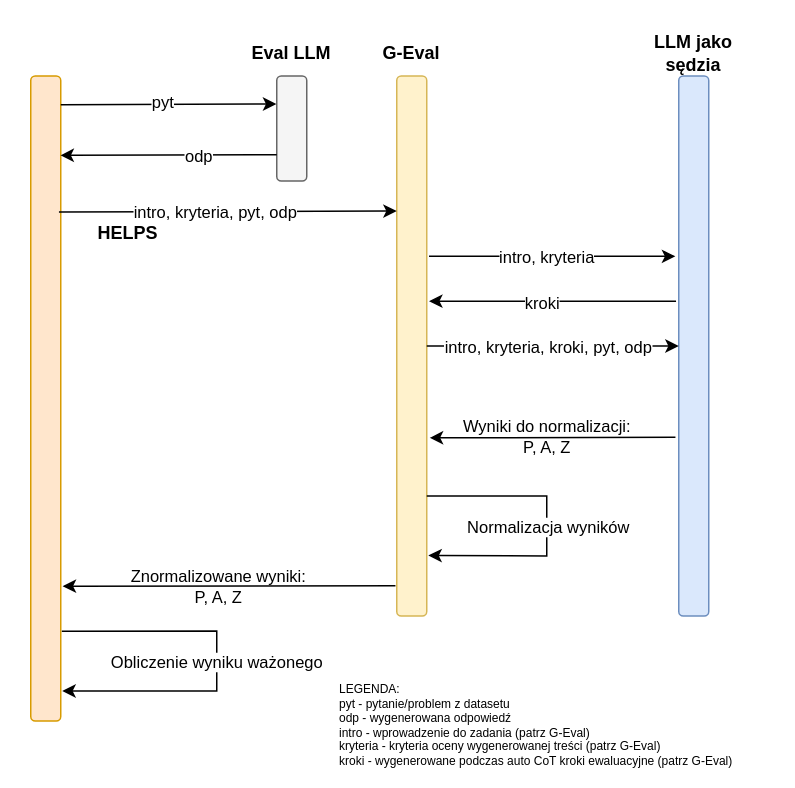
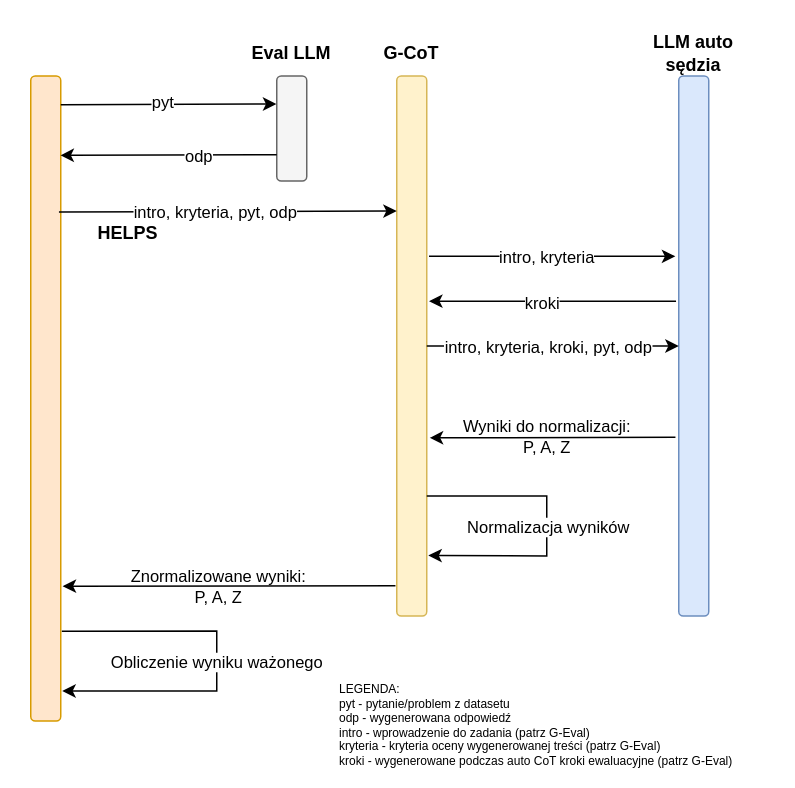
(412, 53) -> (412, 53)
(694, 53) -> (694, 53)
